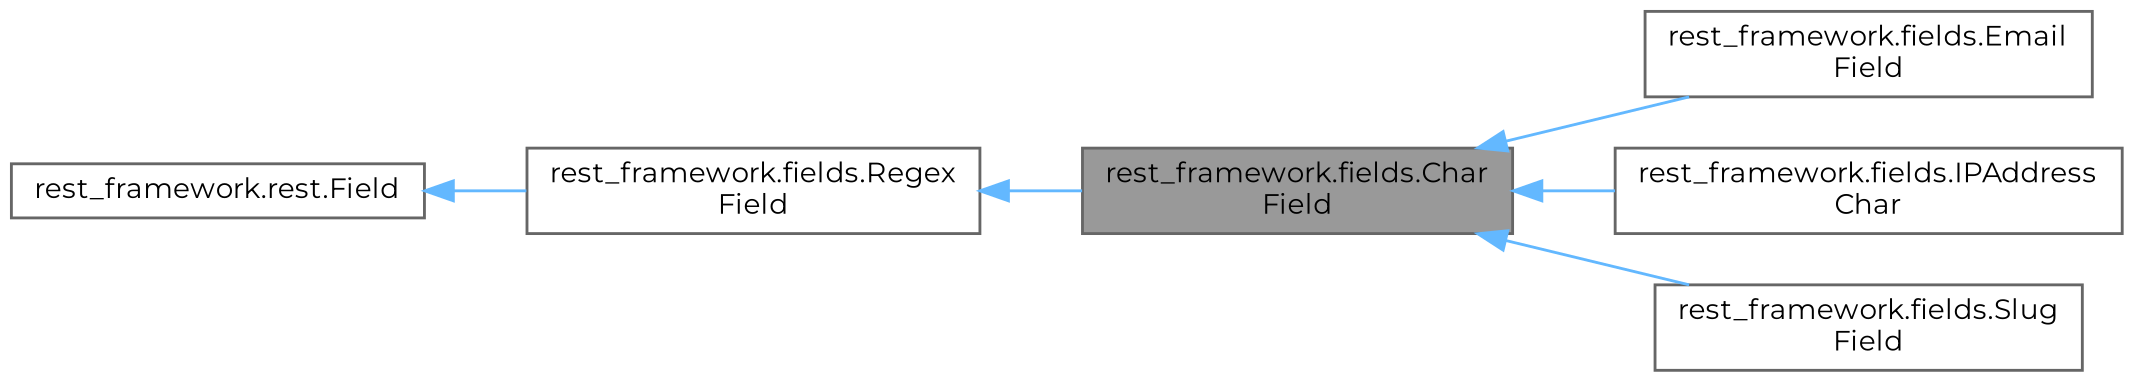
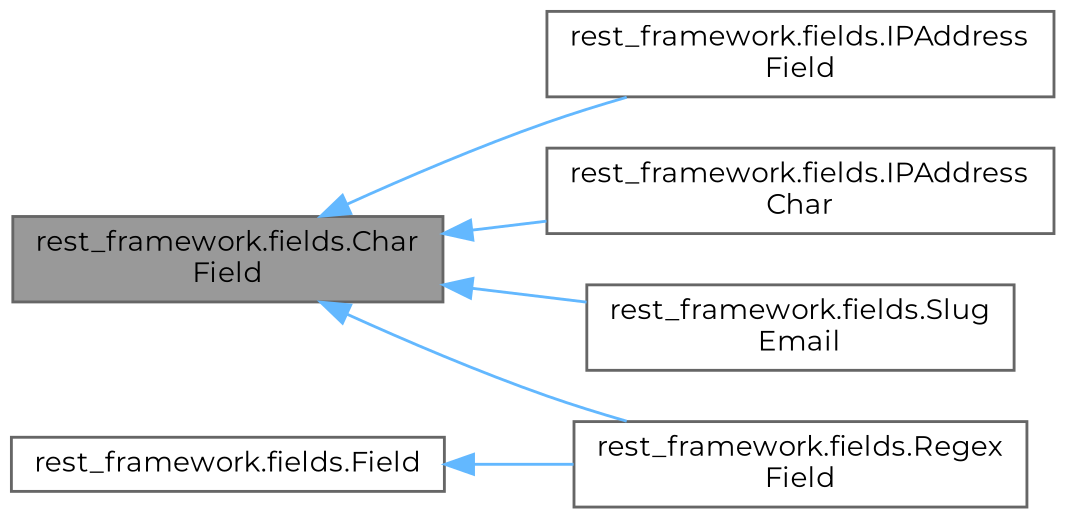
(1869, 54) -> (800, 54)
(218, 191) -> (228, 464)
(1045, 191) -> (485, 373)
(1869, 328) -> (800, 328)
